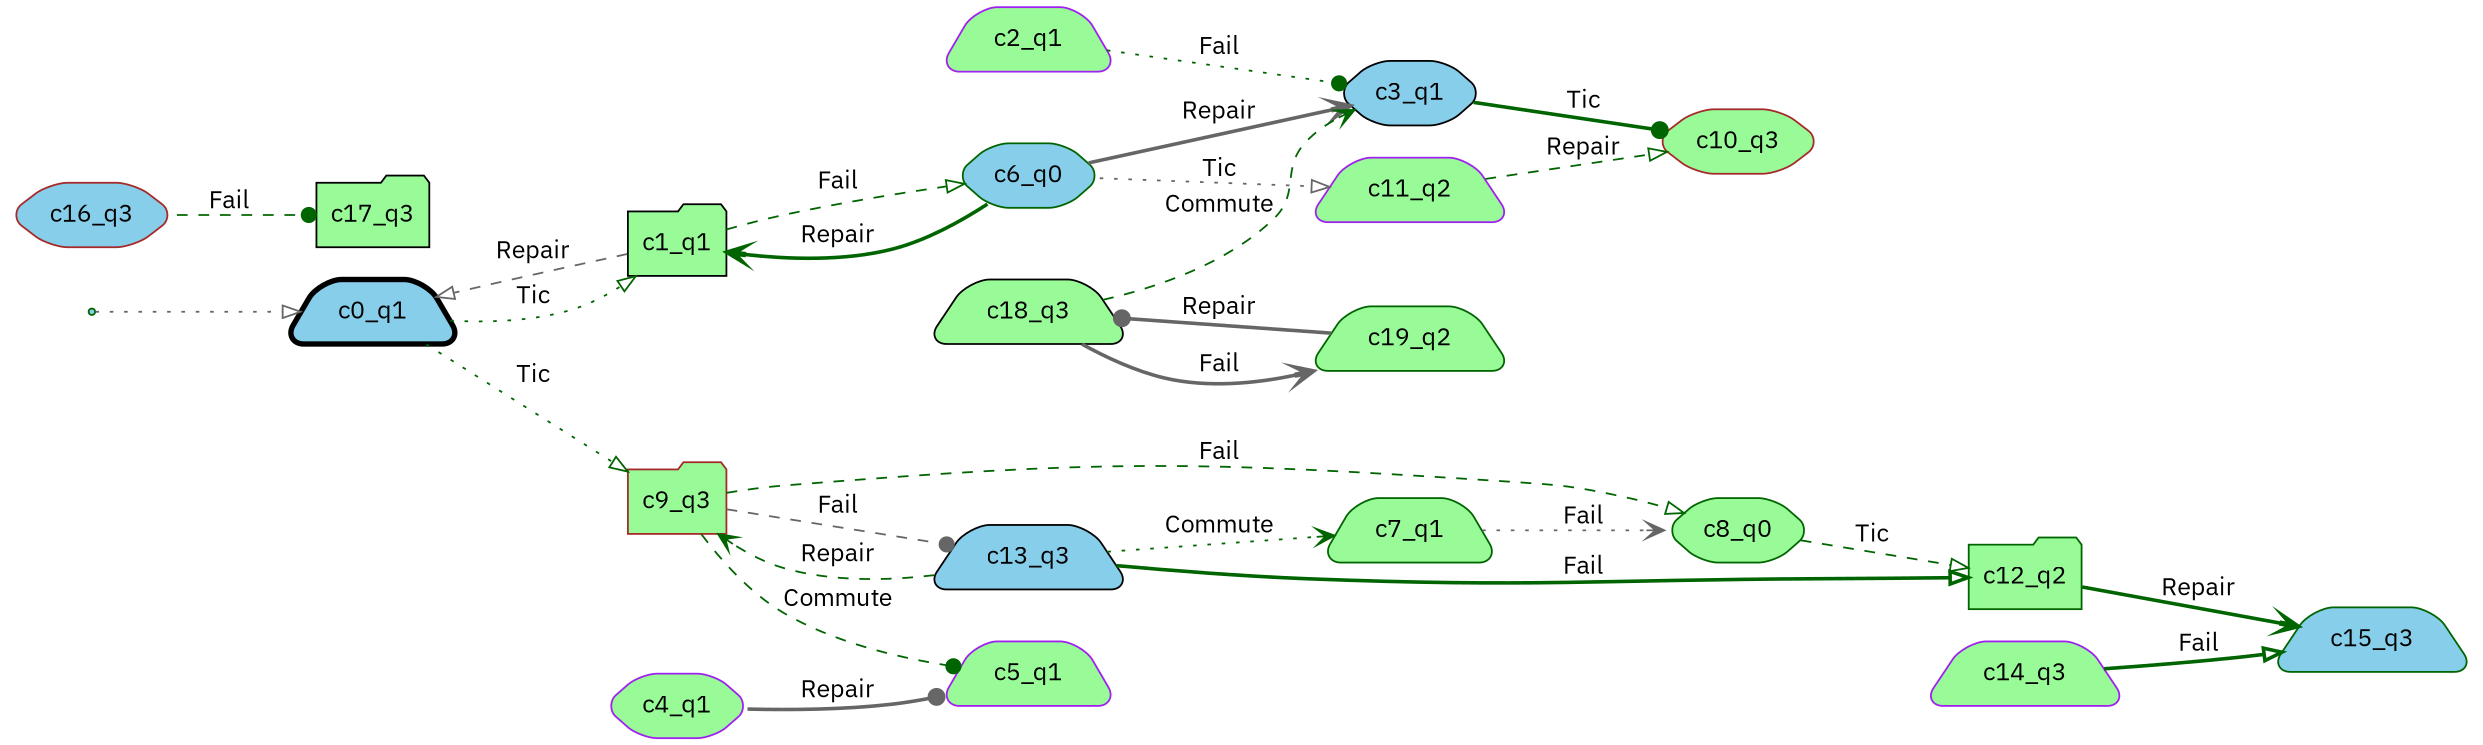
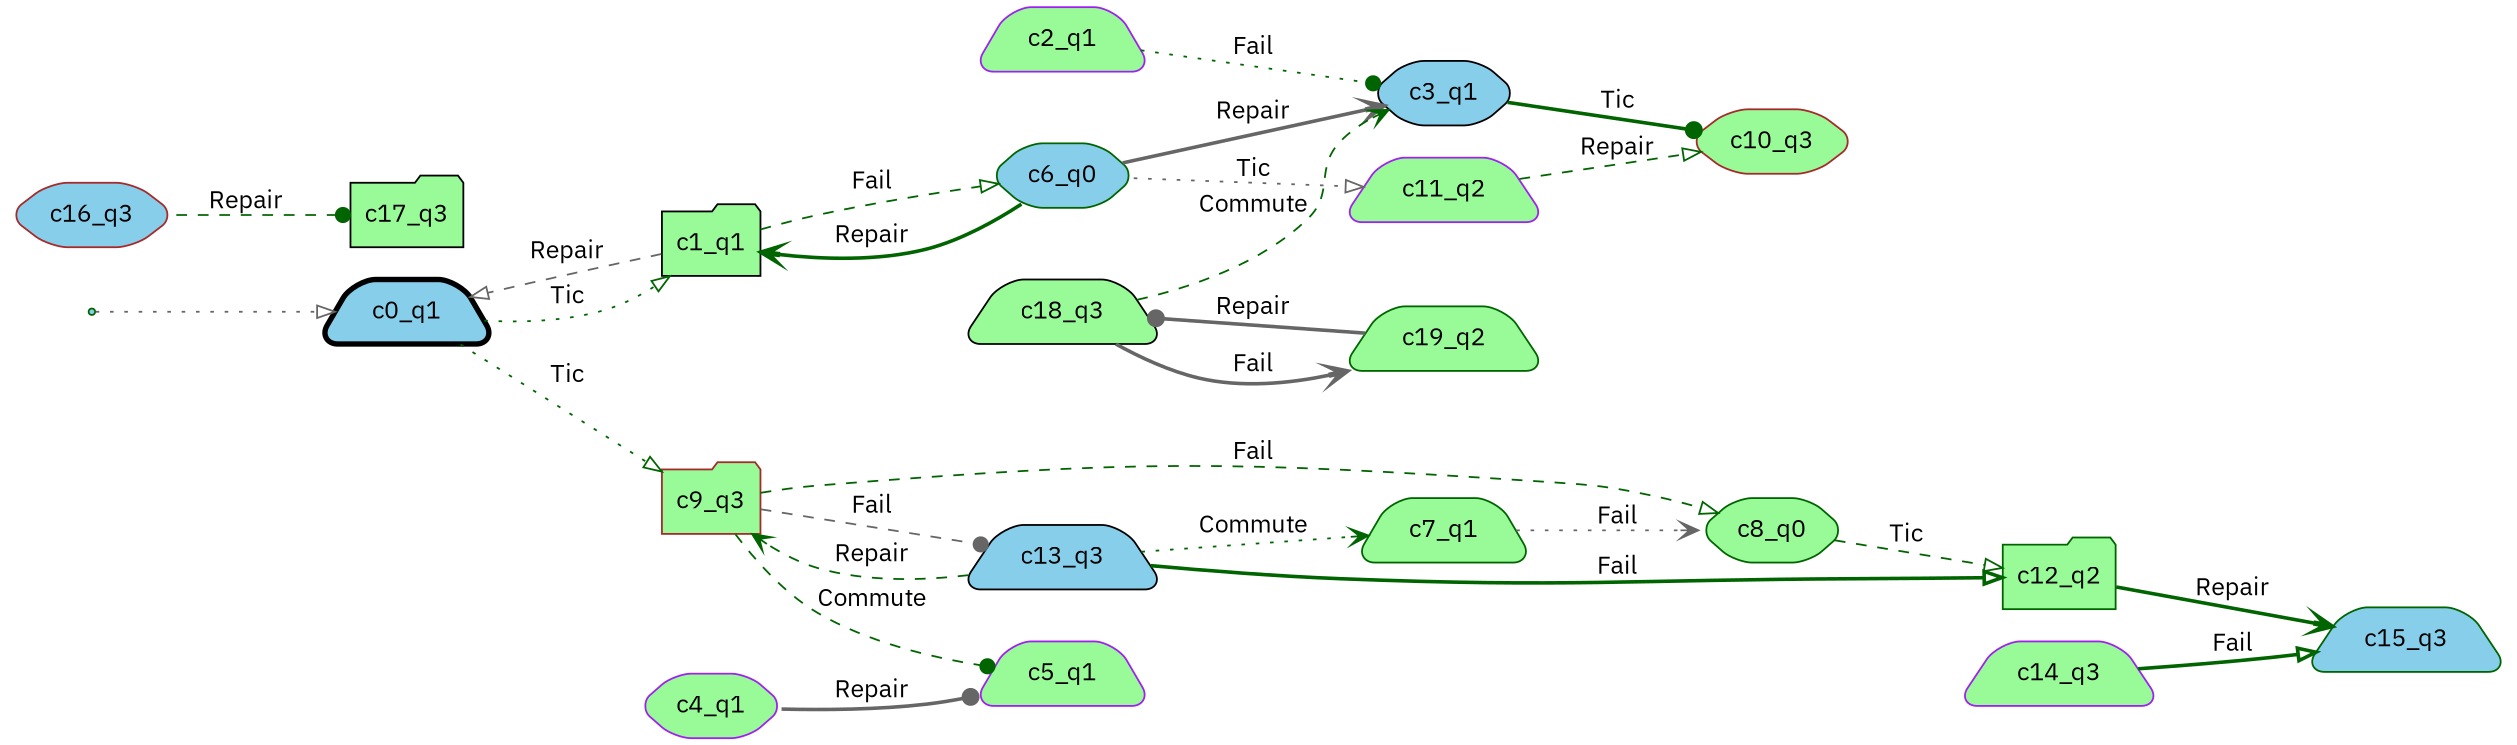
(229, 202) -> (246, 202)
